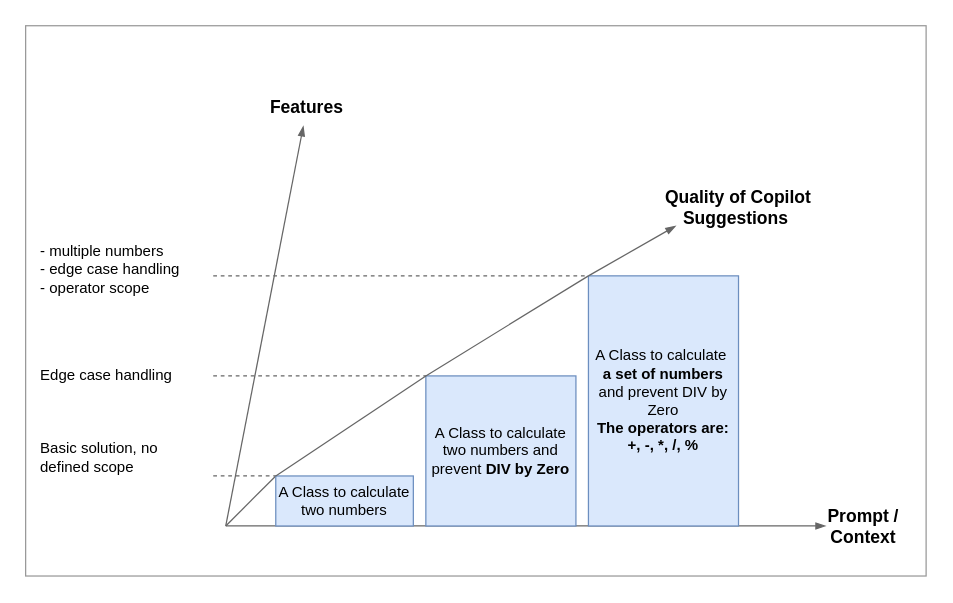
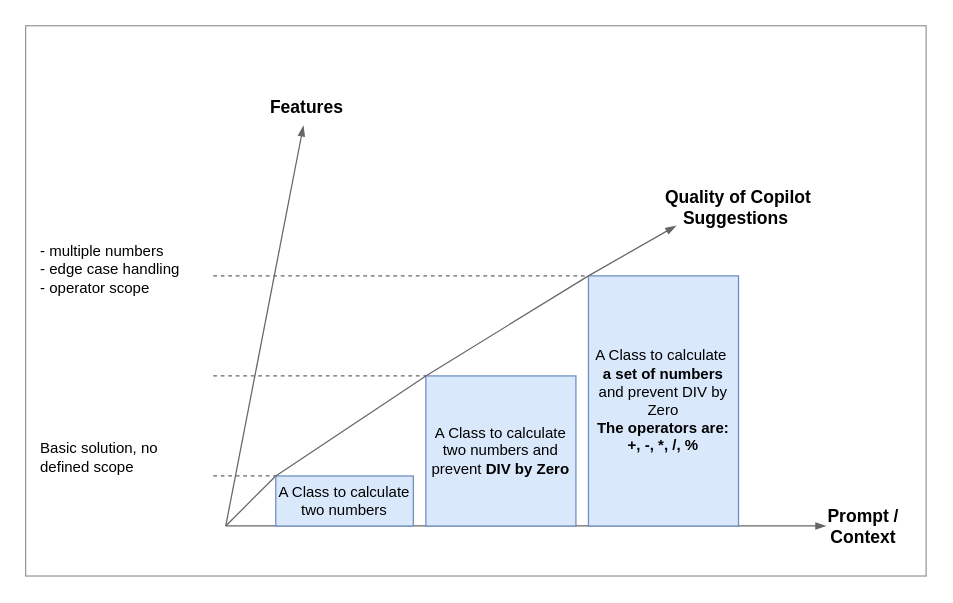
(107, 376) -> none
